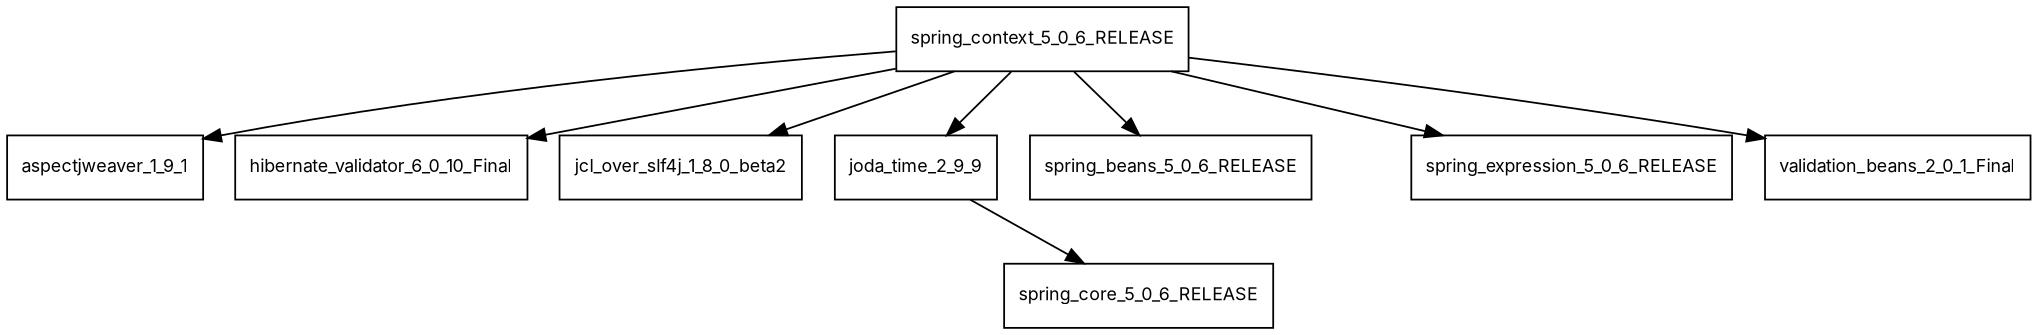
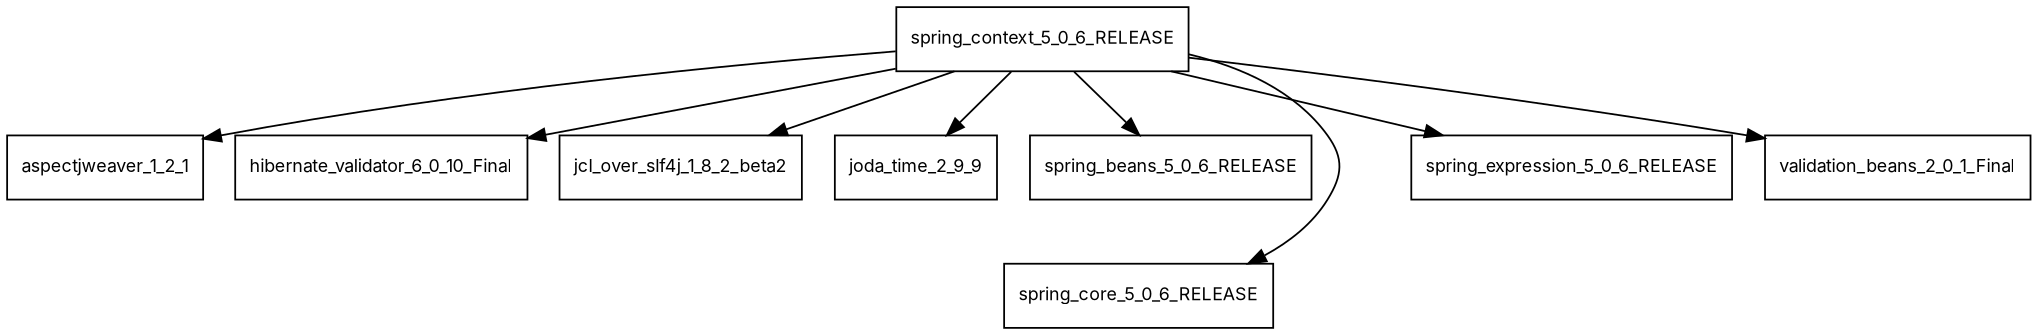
(105, 168) -> (105, 168)
(681, 168) -> (681, 168)
(1019, 227) -> (1324, 132)
